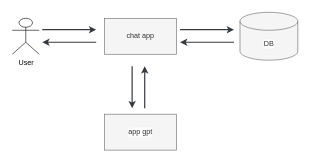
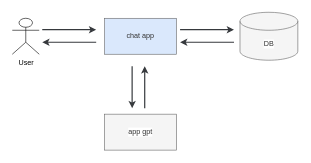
(141, 36) -> (141, 36)
